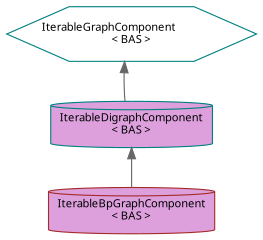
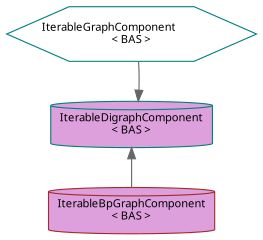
(124, 87) -> (139, 76)
